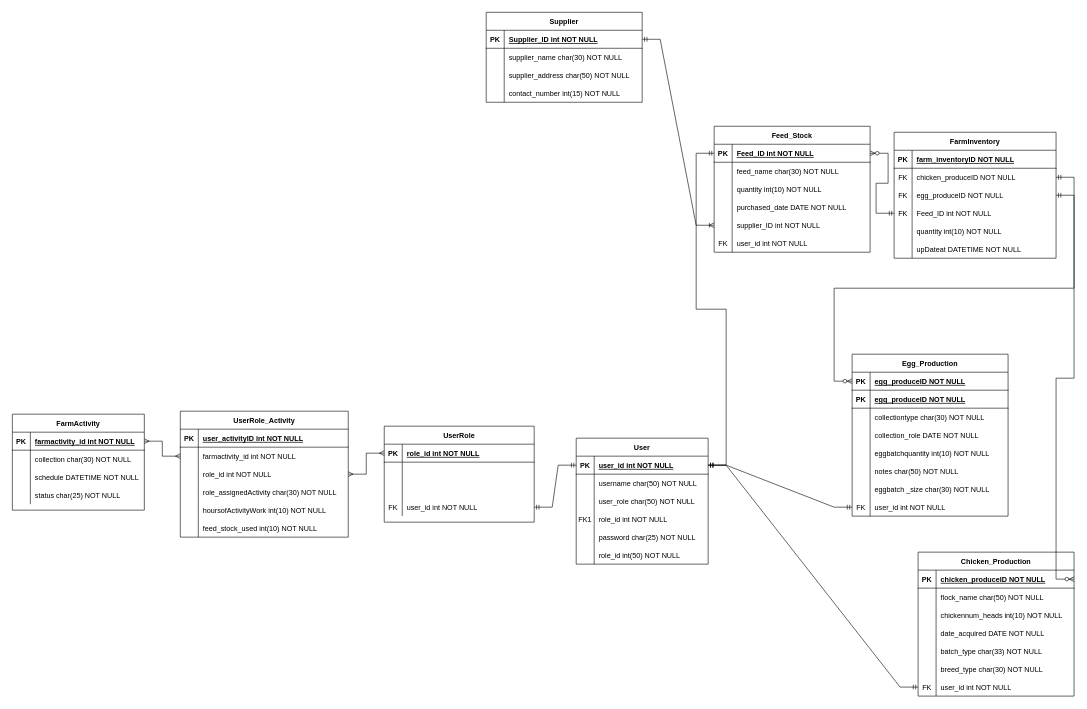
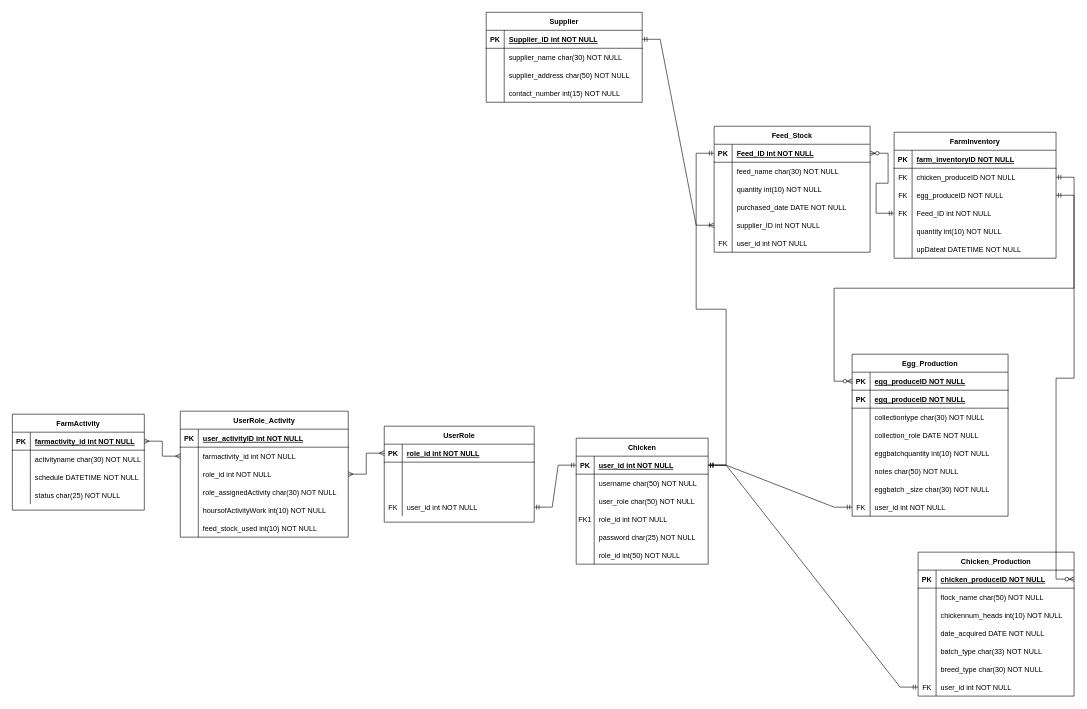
(642, 448) -> (642, 448)
(86, 460) -> (91, 460)
